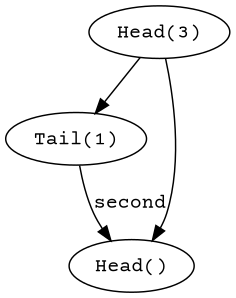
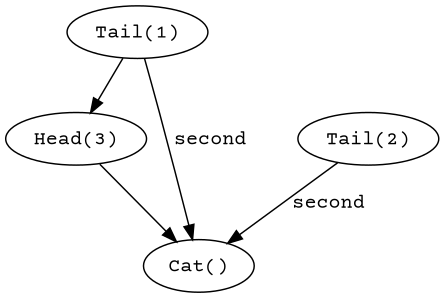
(122, 80) -> (111, 79)
none -> (368, 139)
(132, 266) -> (199, 266)
